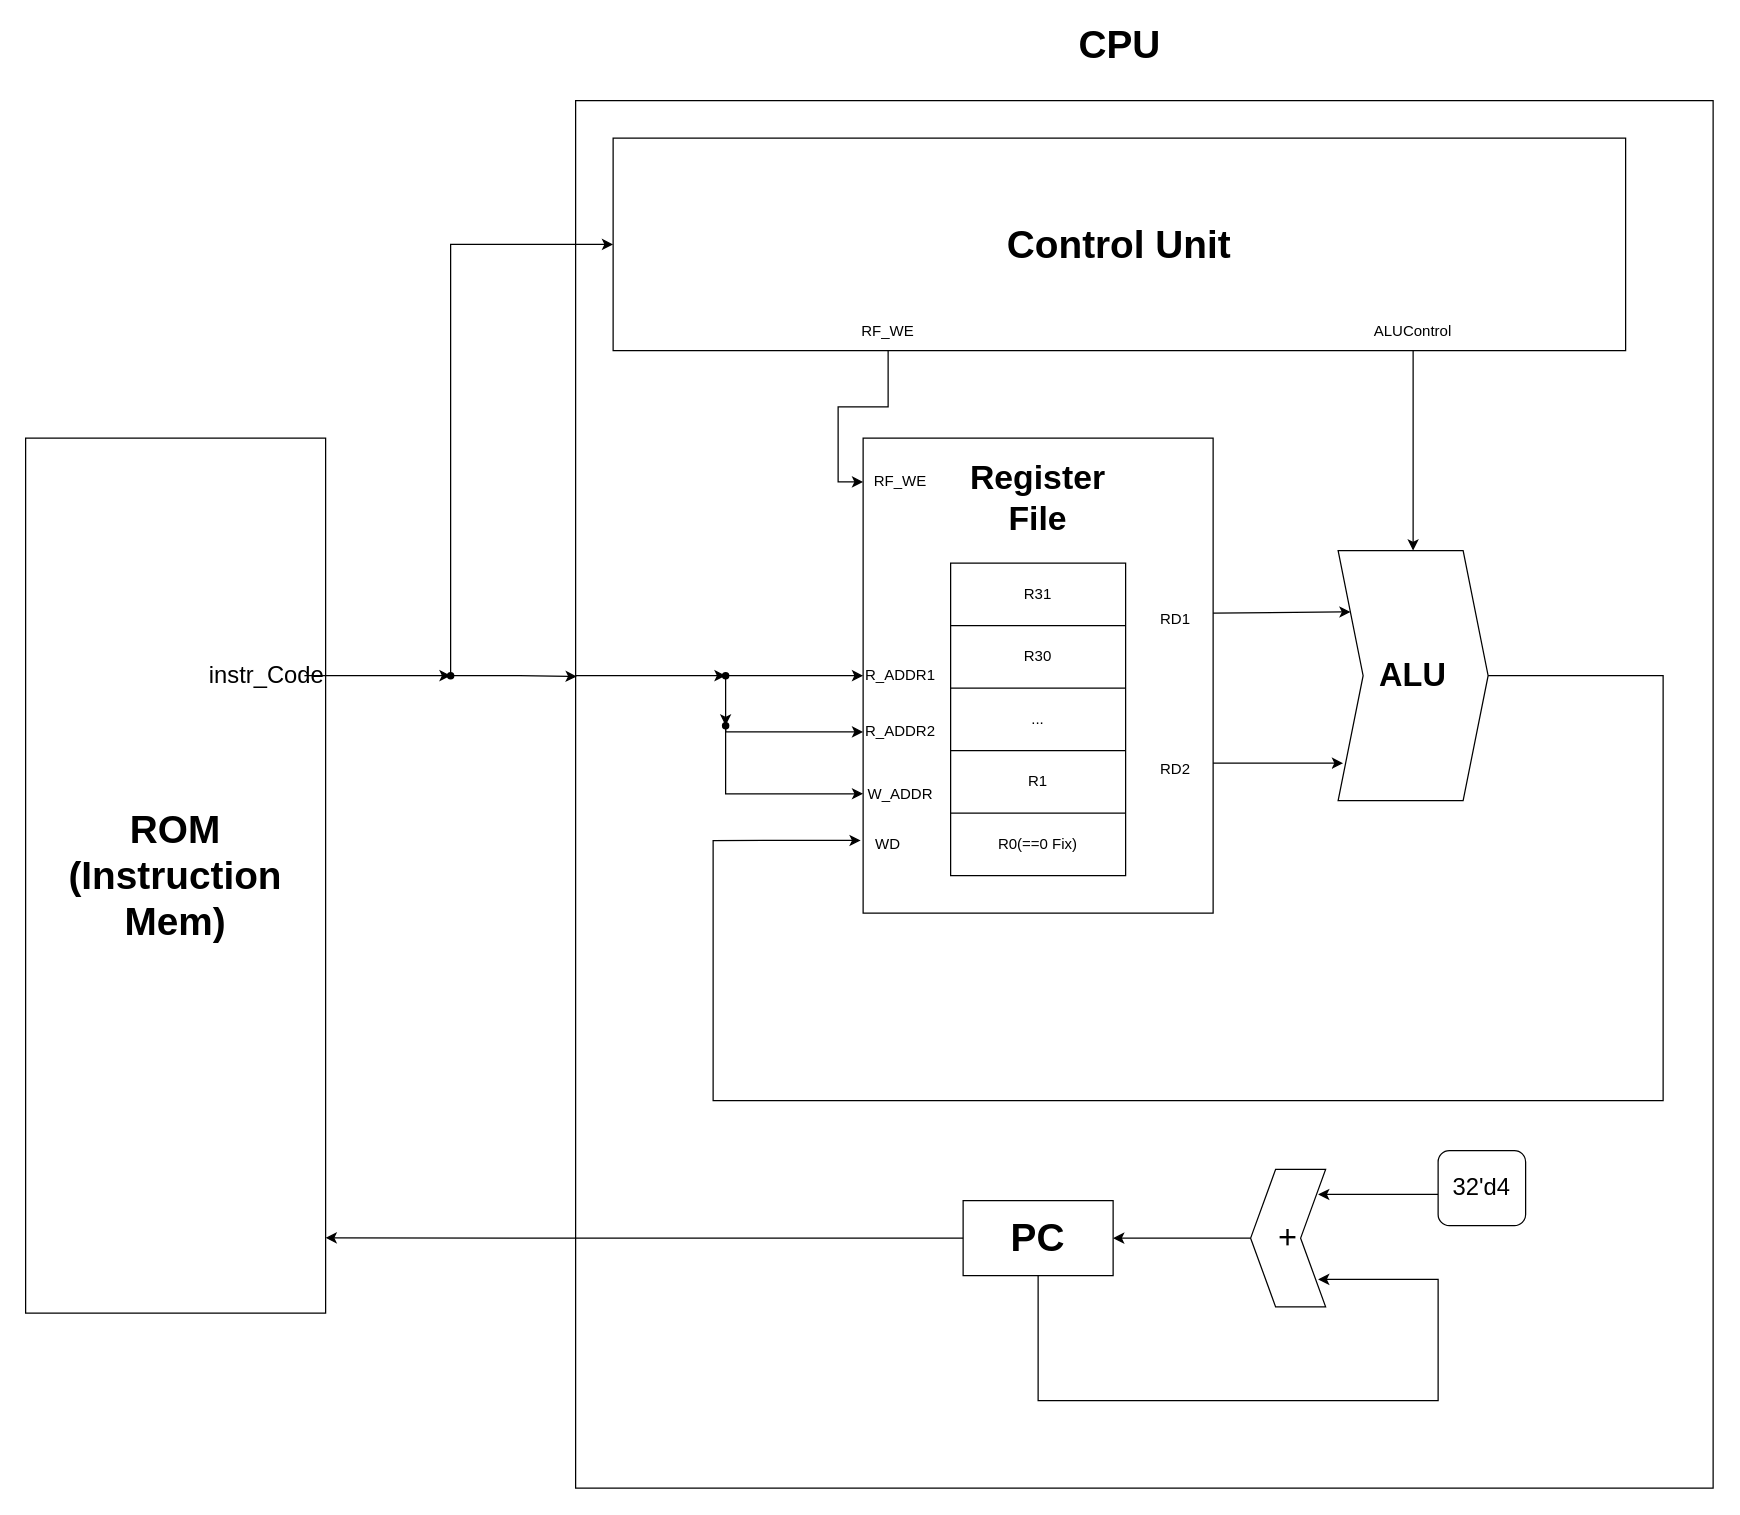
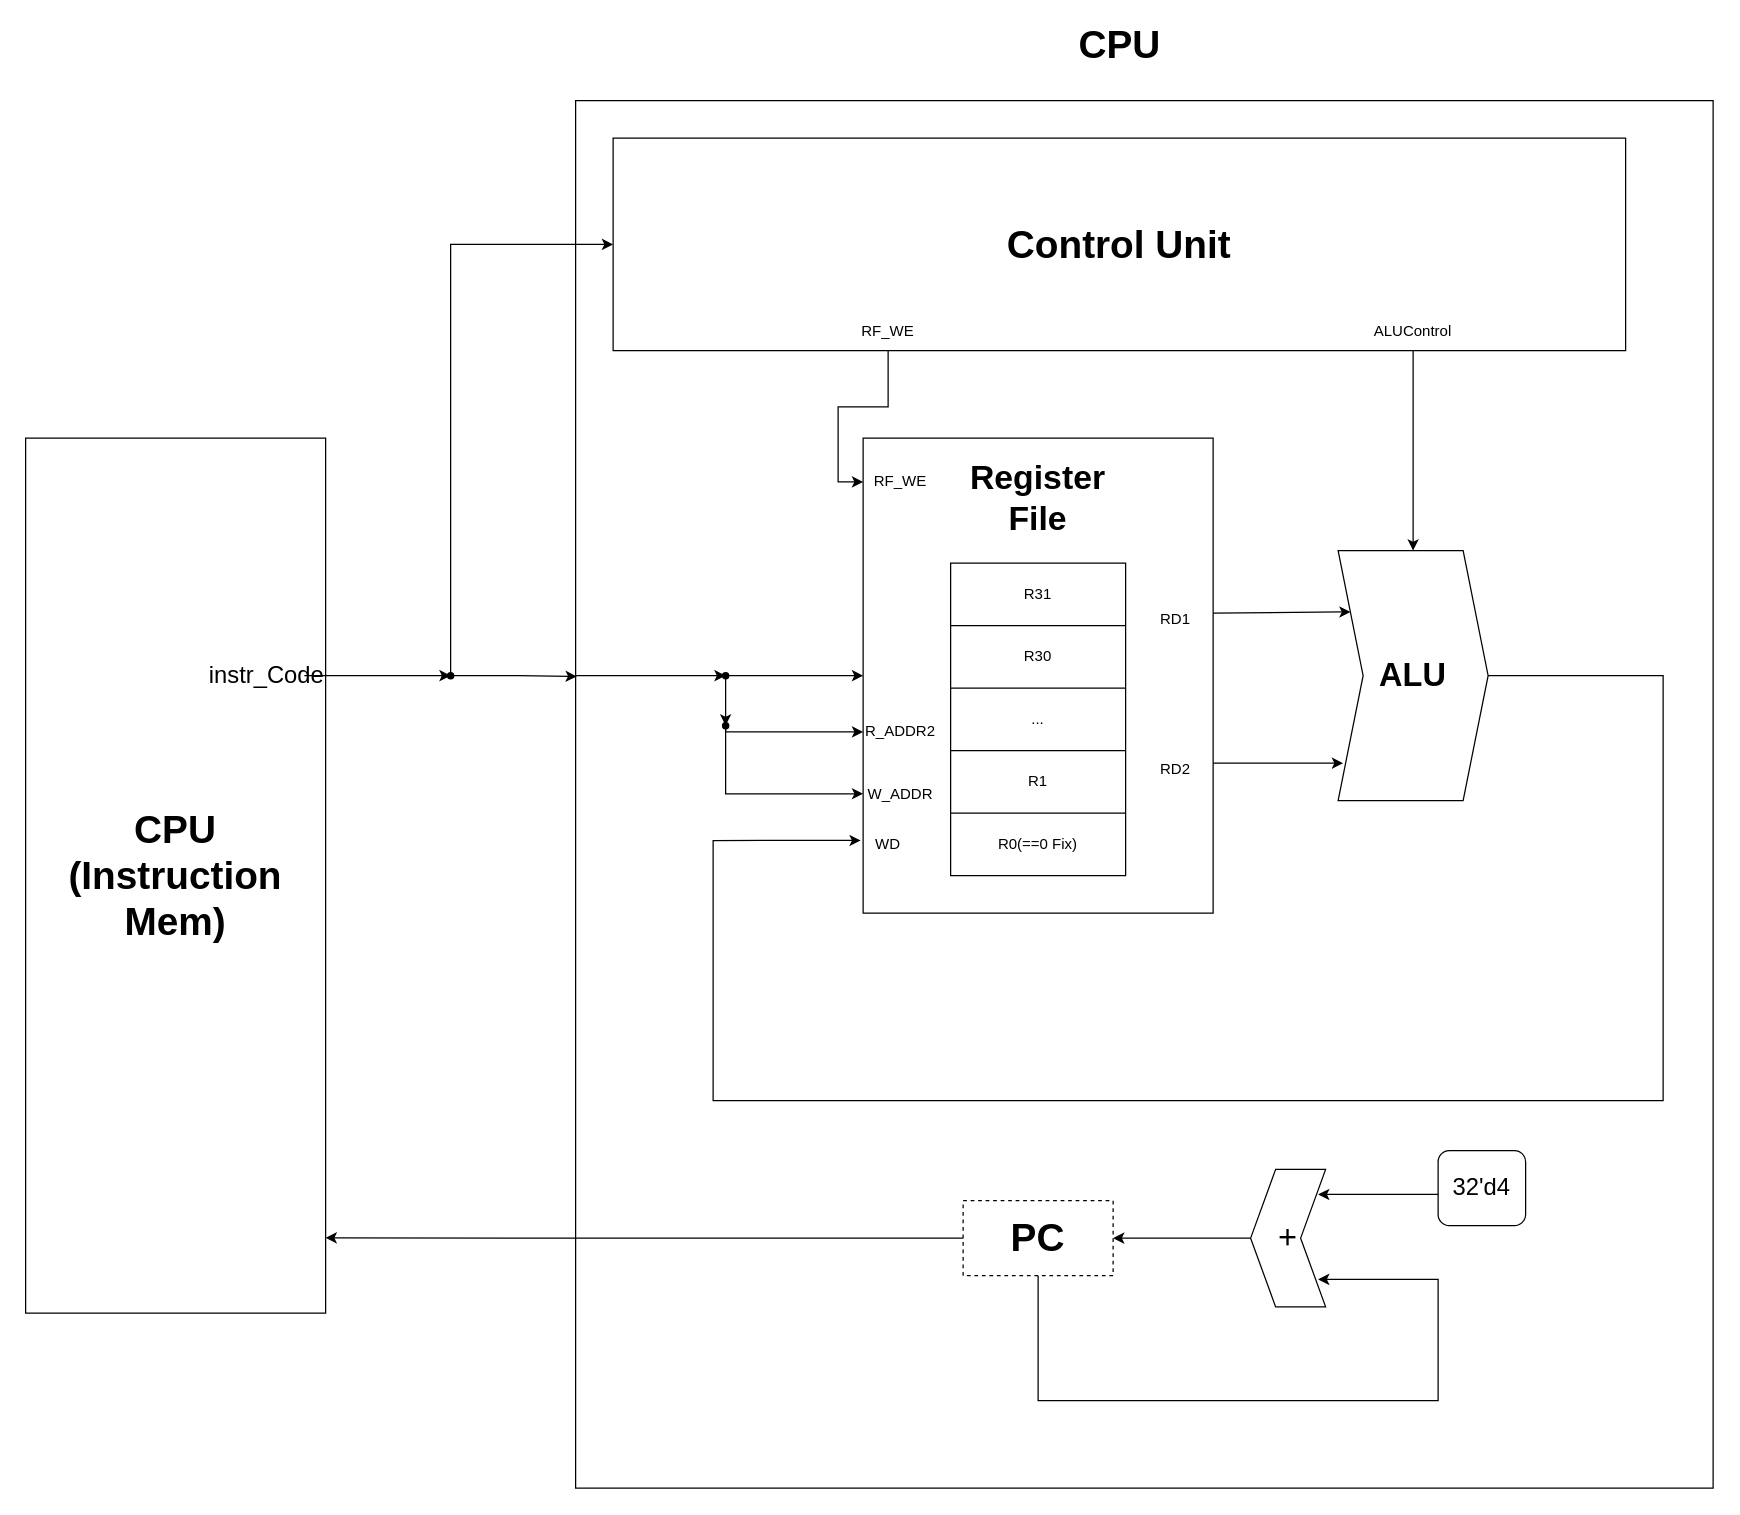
(901, 676) -> none
(176, 876) -> (176, 876)
(1038, 1238) -> (1038, 1238)
